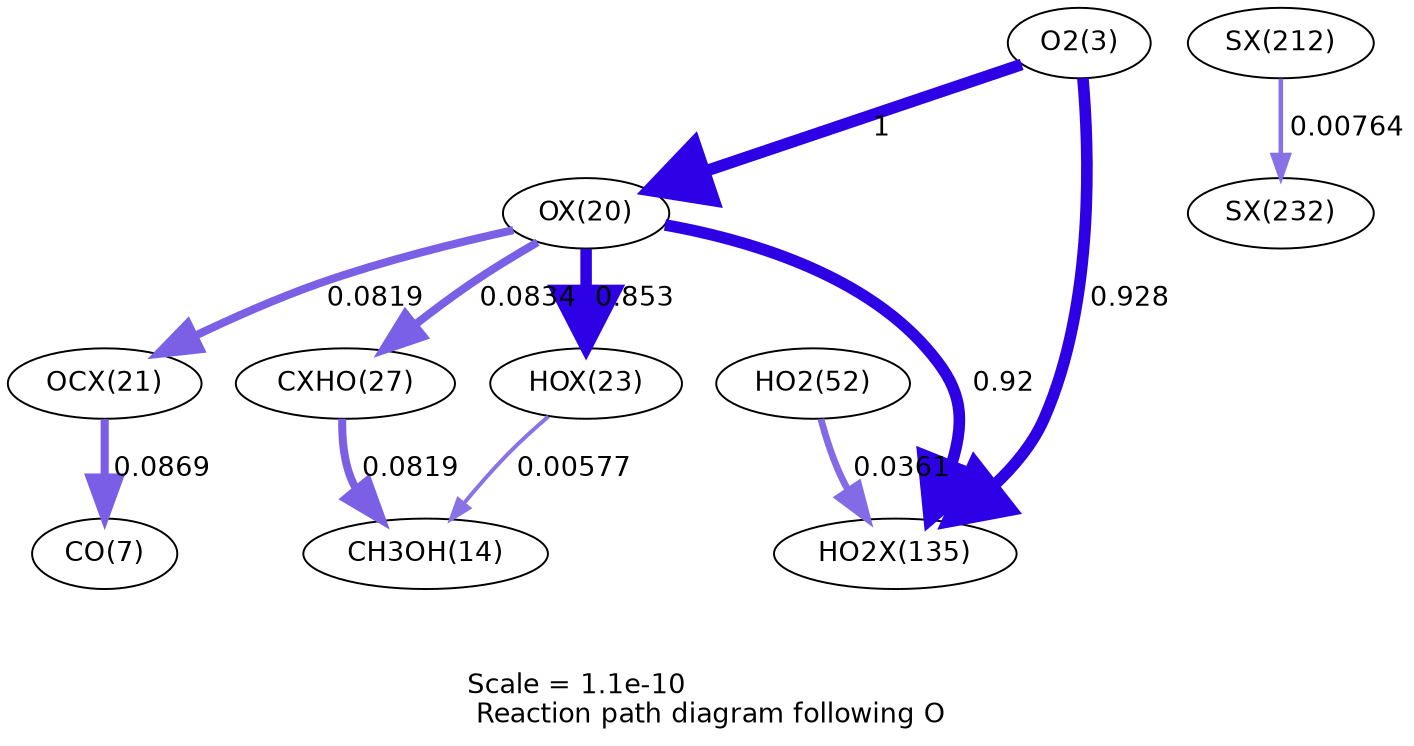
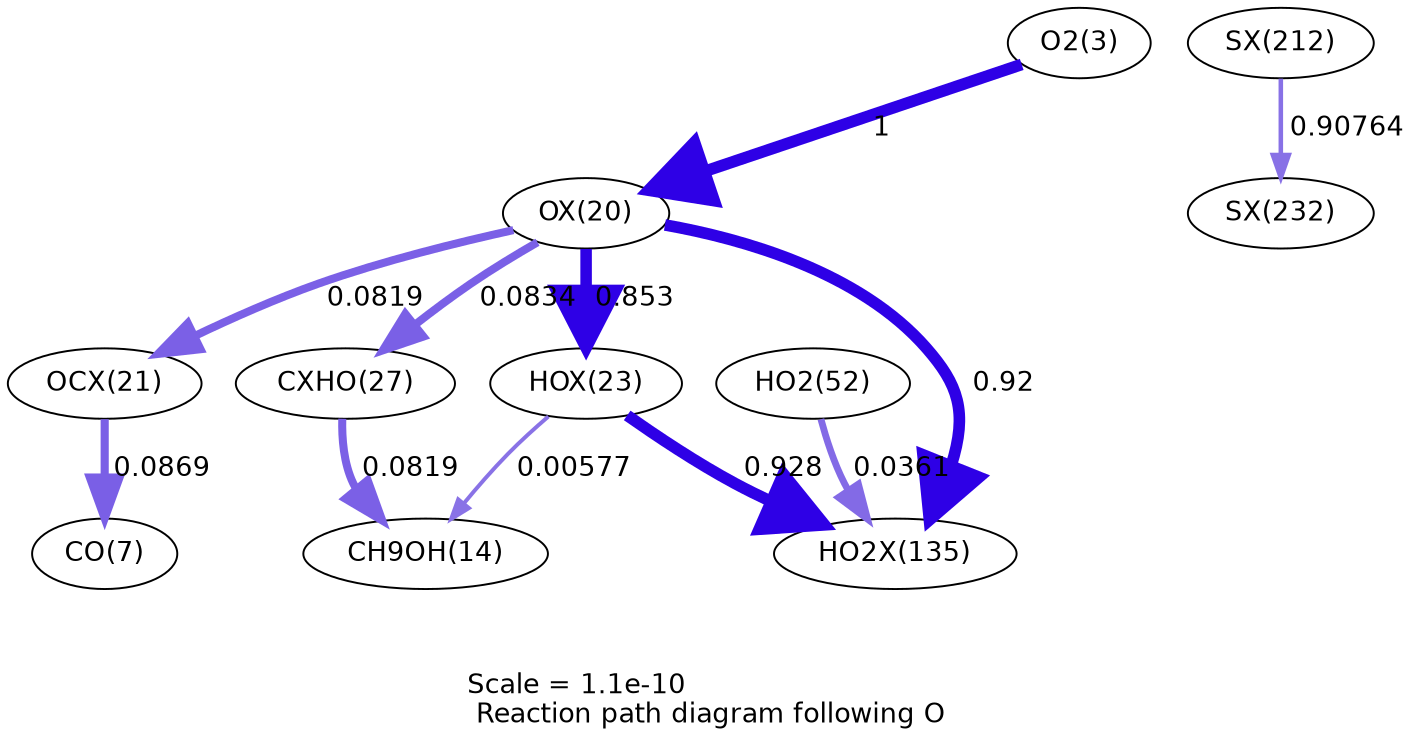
(1343, 128) -> (1343, 128)
(1078, 293) -> (697, 462)
(426, 554) -> (426, 554)
